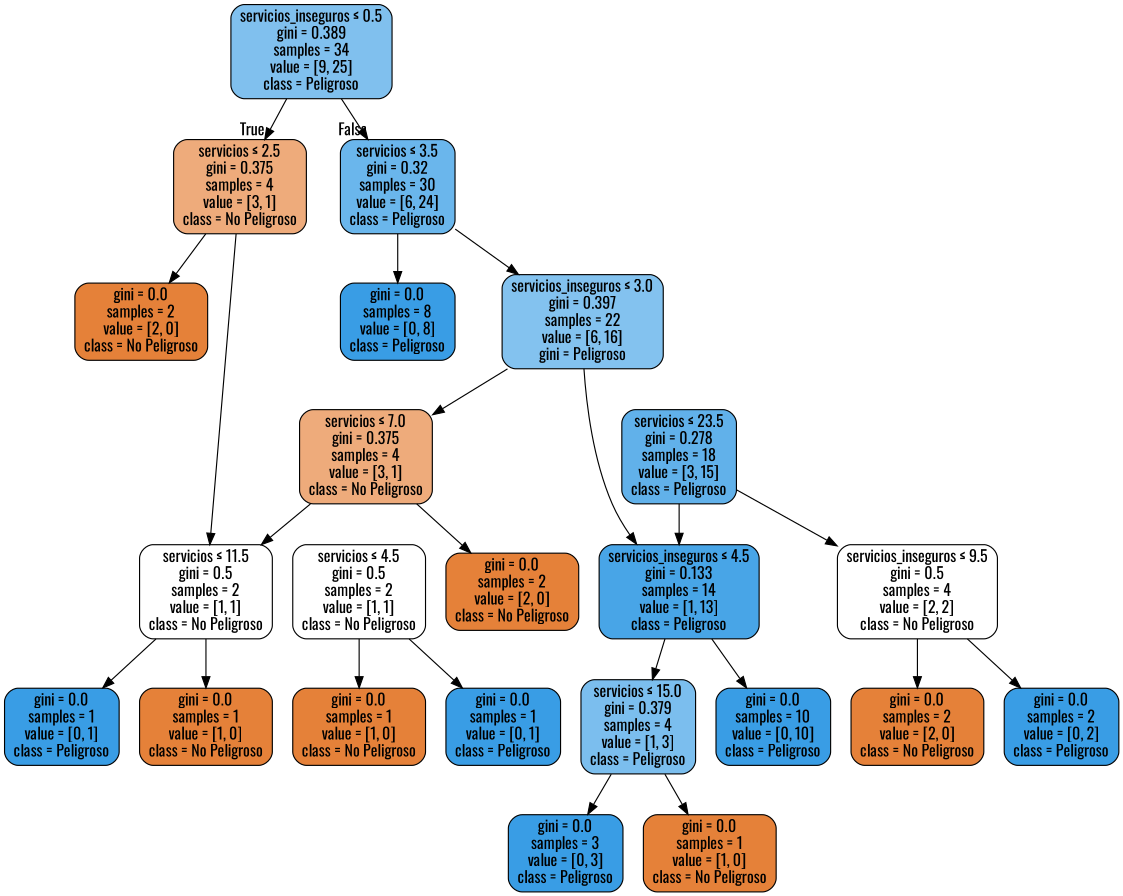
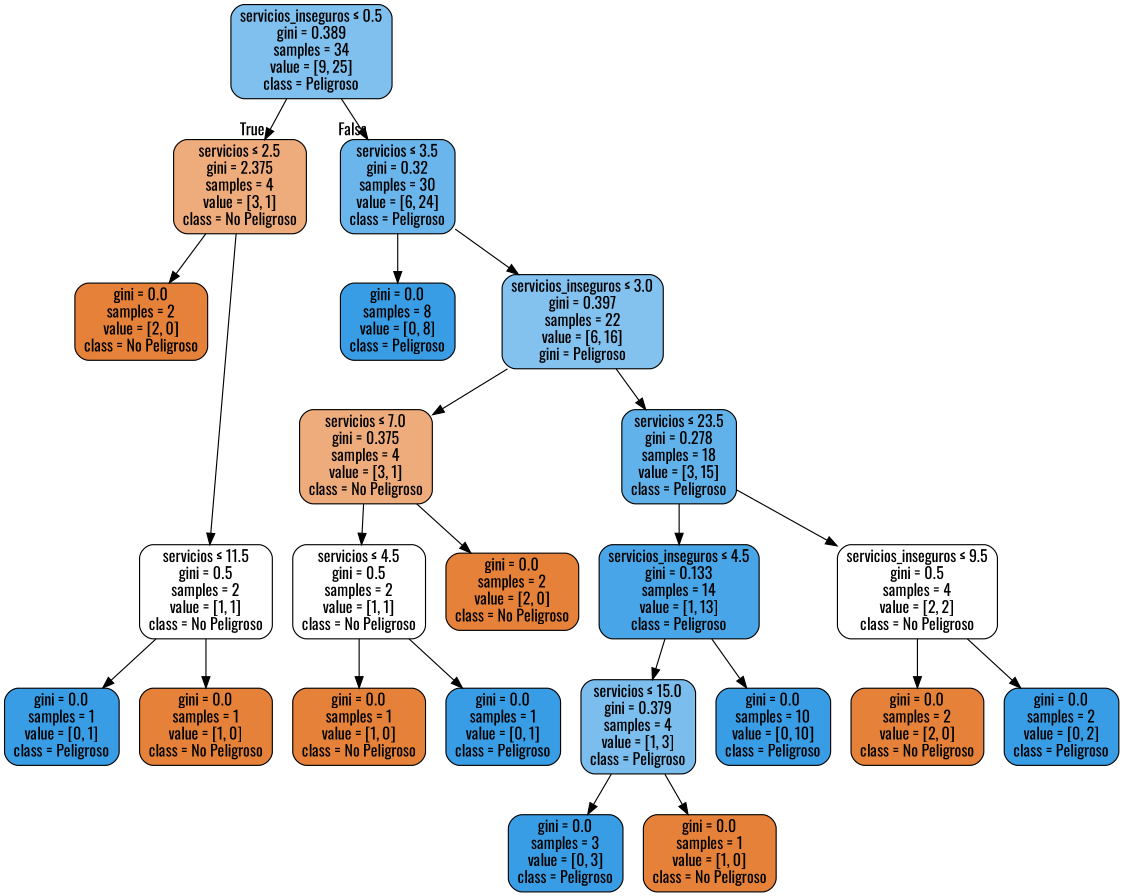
(240, 169) -> (240, 169)
(596, 455) -> (628, 385)
(290, 521) -> (363, 519)
